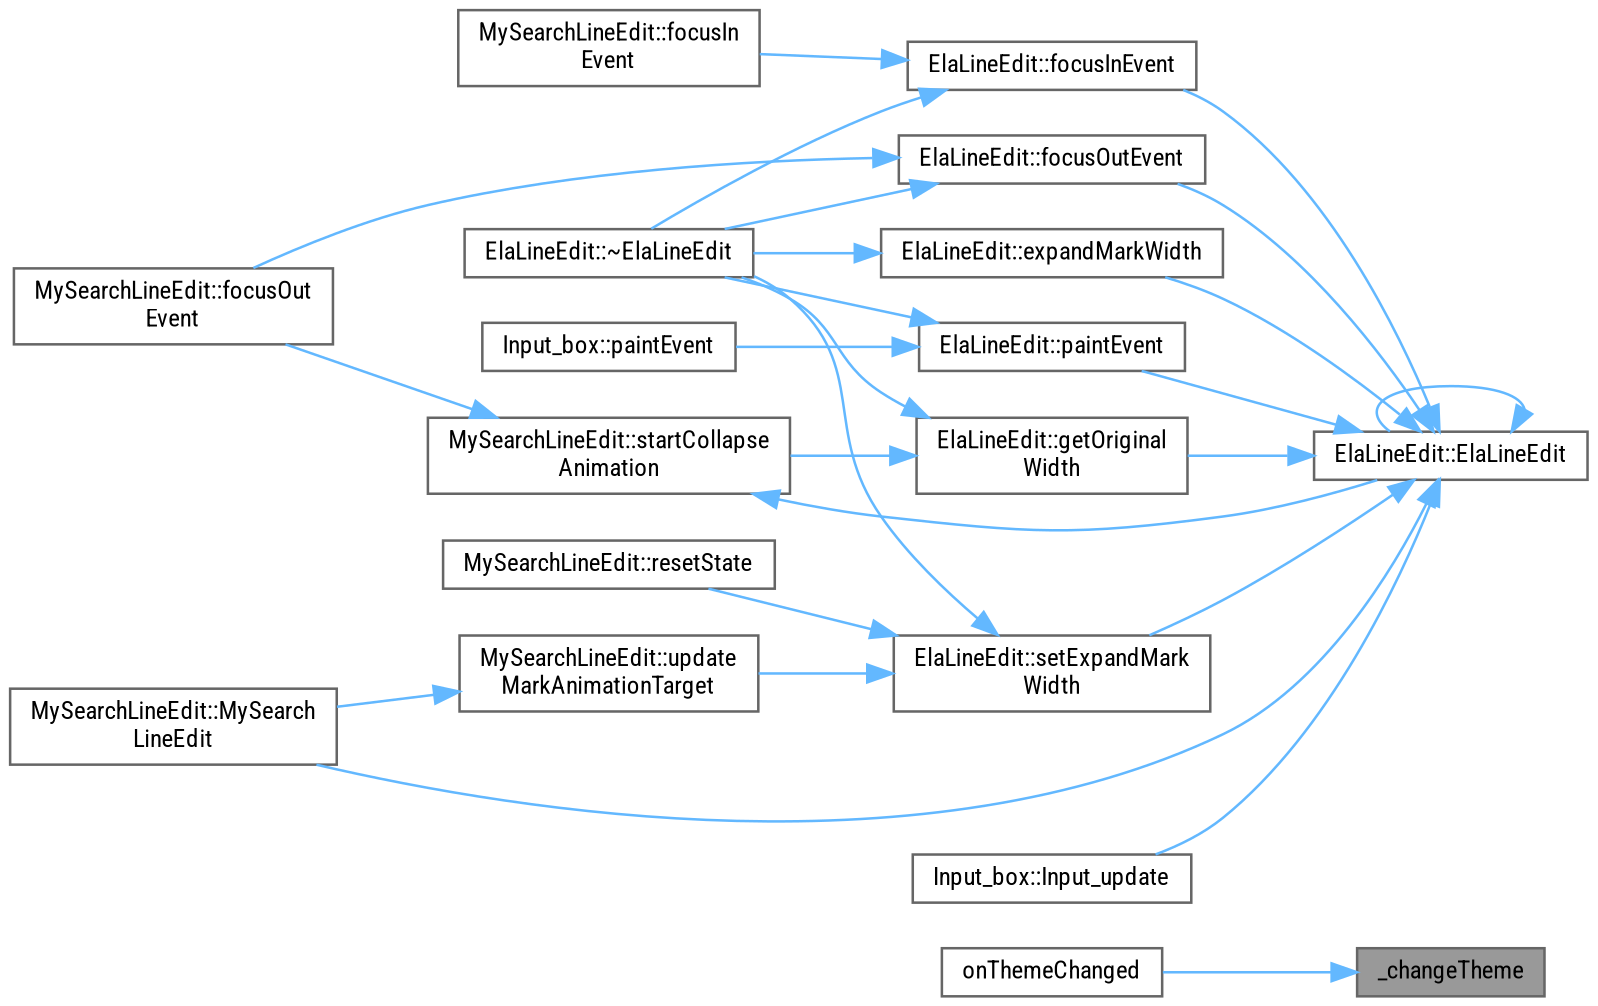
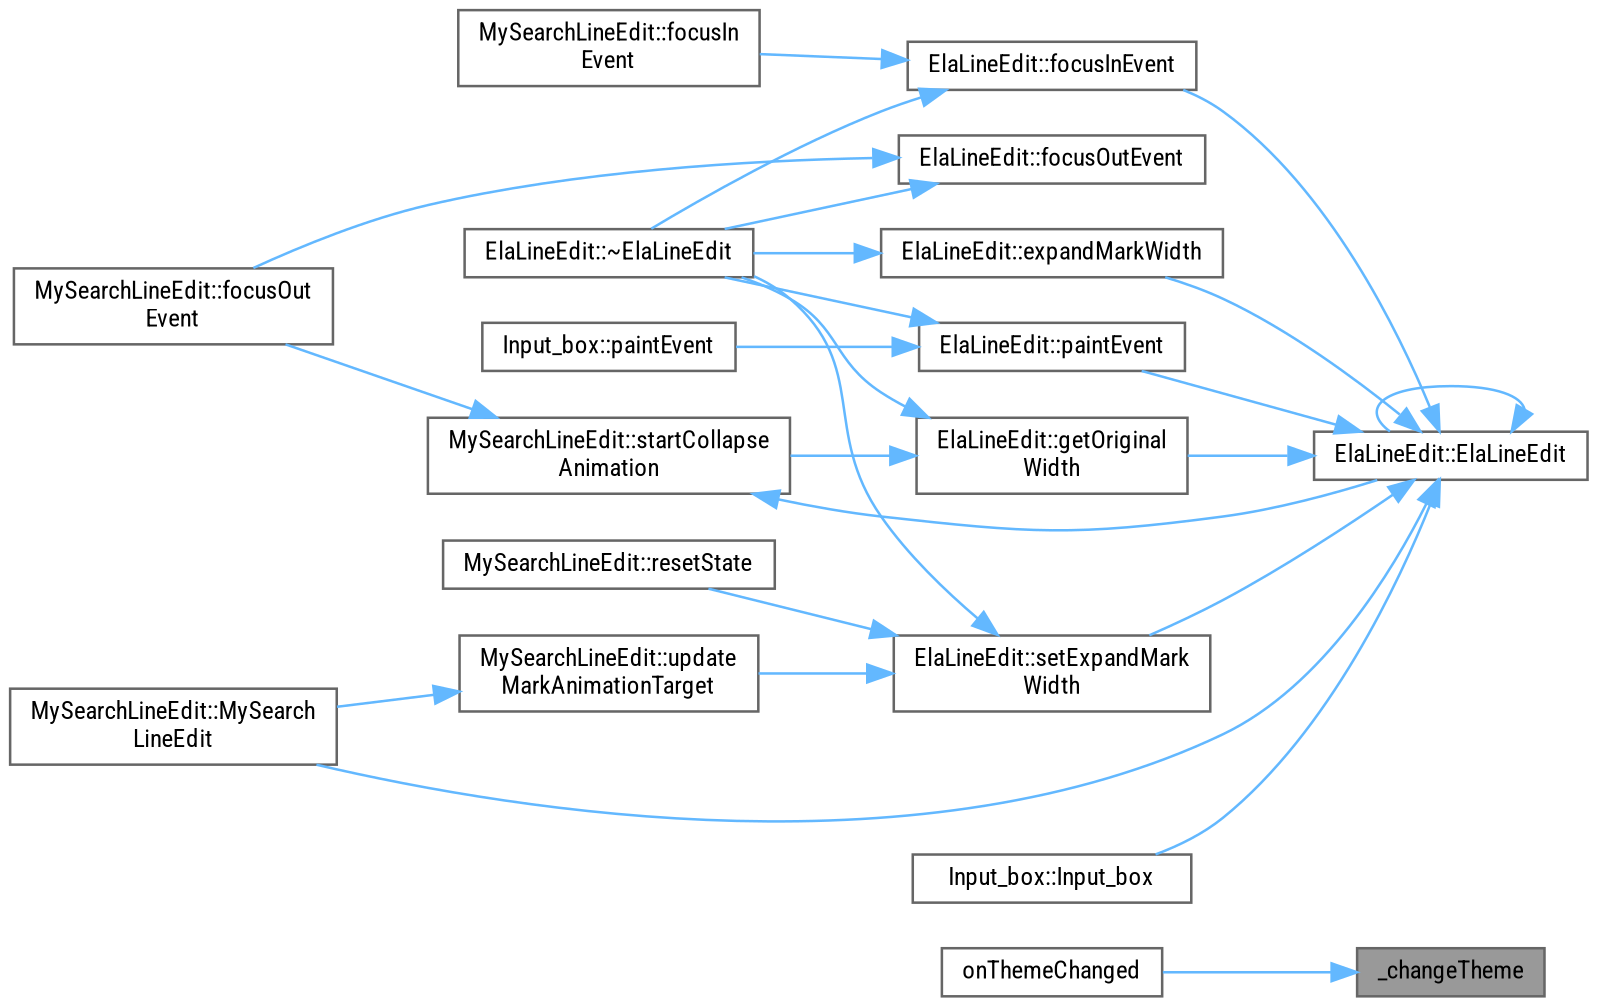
(1314, 279) -> none
(1052, 879) -> (1052, 879)
